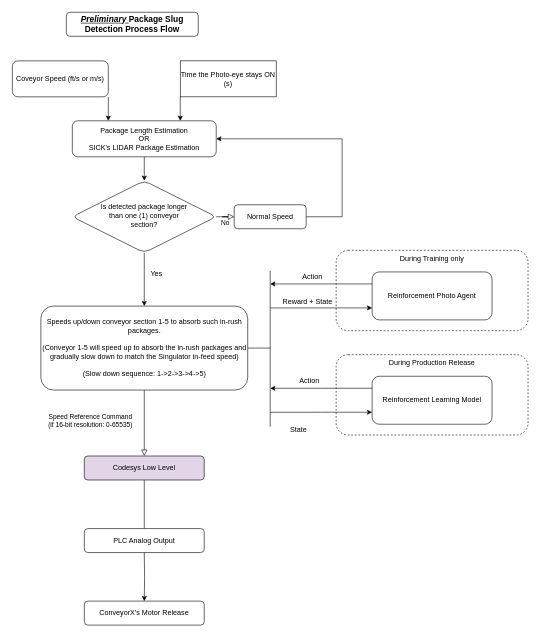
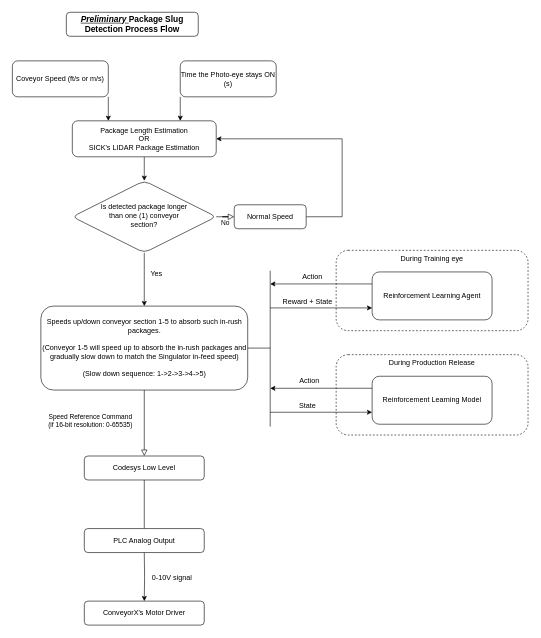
(228, 79) -> (228, 79)
(432, 259) -> (432, 259)
(432, 296) -> (432, 296)
(299, 431) -> (308, 407)
(144, 468) -> (144, 468)
none -> (172, 579)
(144, 614) -> (144, 614)
